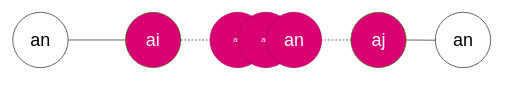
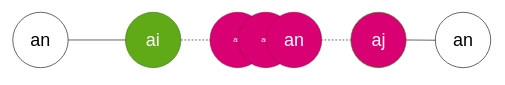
(153, 40) -> (153, 40)
